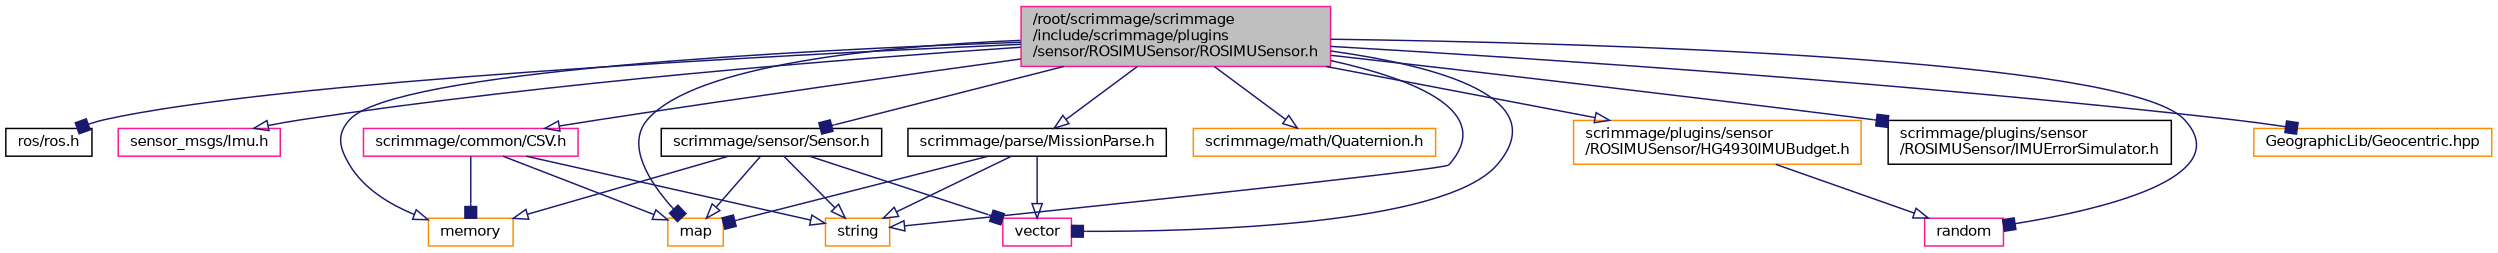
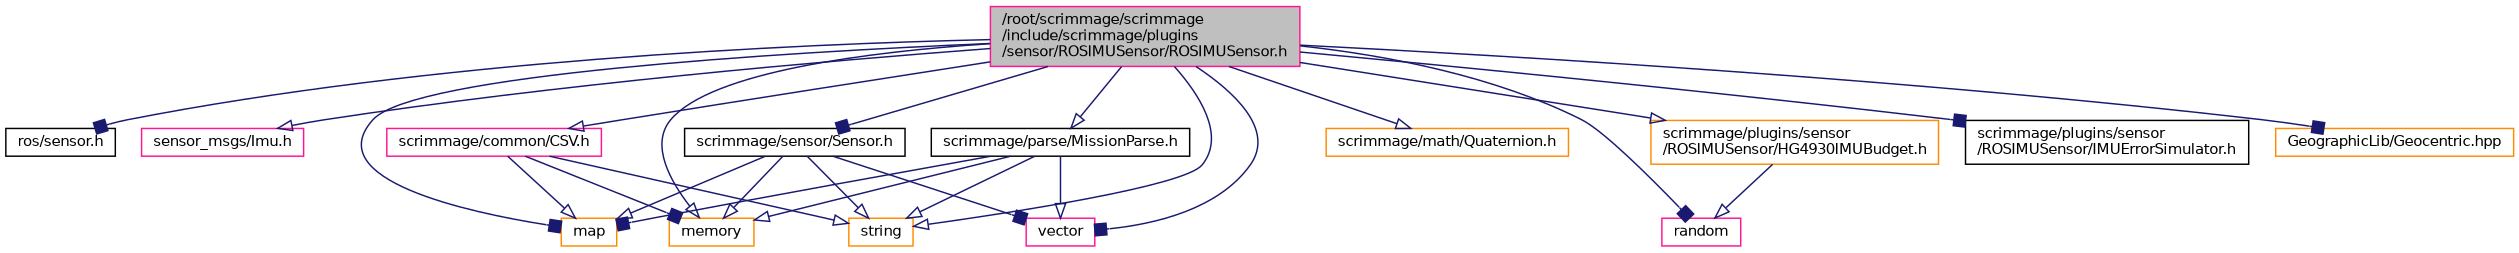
(49, 142) -> (61, 142)
none -> (890, 186)
